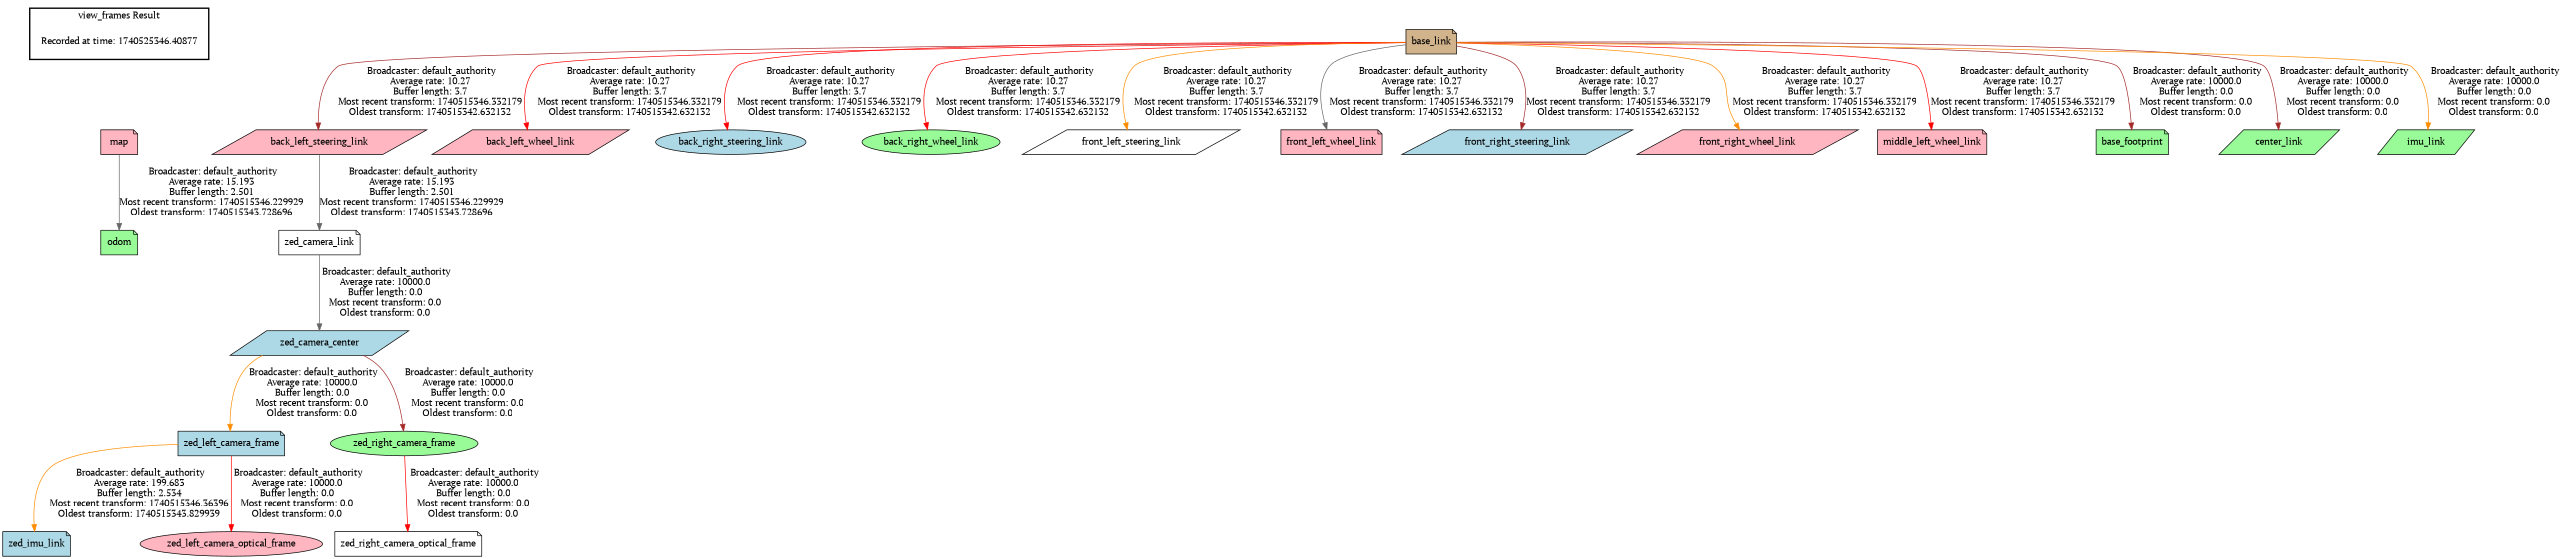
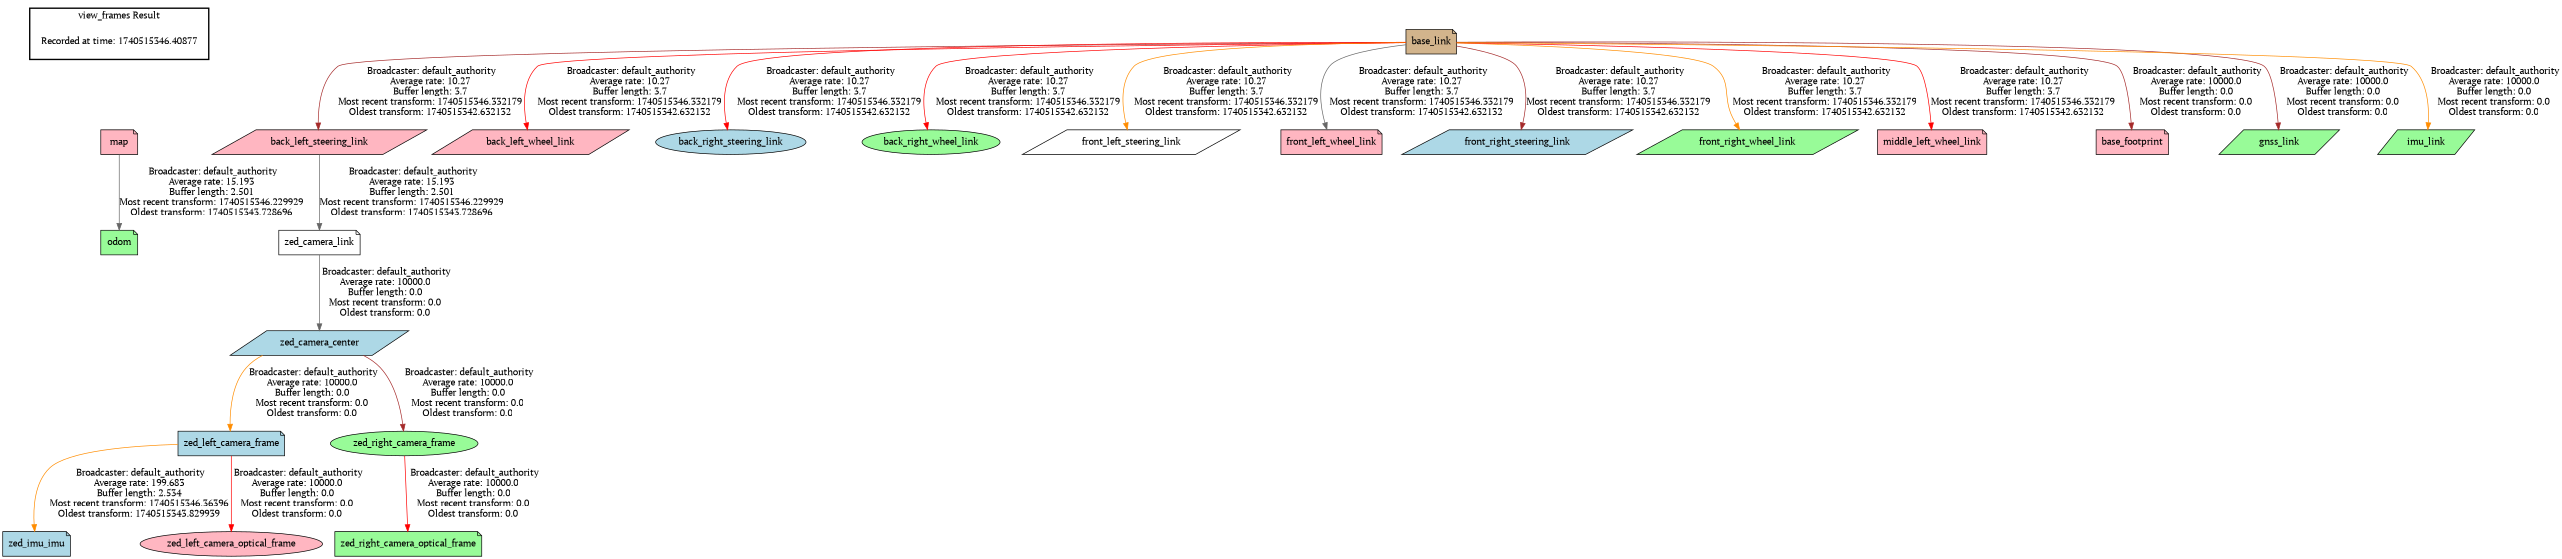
(119, 42) -> (119, 42)
(1748, 142) -> (1748, 142)
(2132, 142) -> (2132, 142)
(2279, 142) -> (2279, 142)
(37, 544) -> (37, 544)
(408, 544) -> (408, 544)
